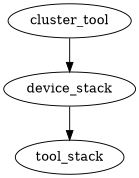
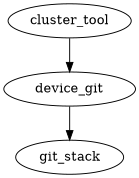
(70, 89) -> (70, 89)
(70, 157) -> (70, 157)
